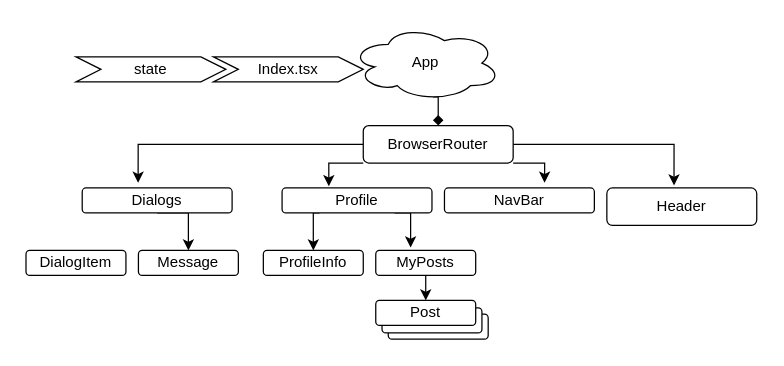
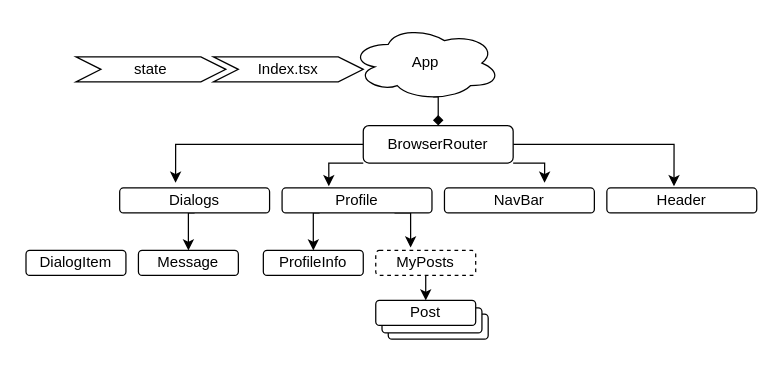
(157, 201) -> (194, 201)
(682, 207) -> (682, 201)
(426, 263) -> (426, 263)
